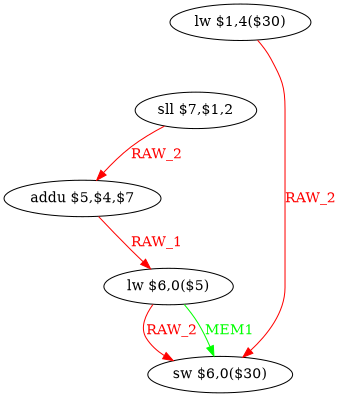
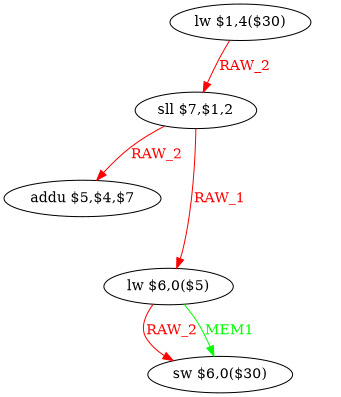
(285, 197) -> (218, 61)
(120, 239) -> (192, 194)
